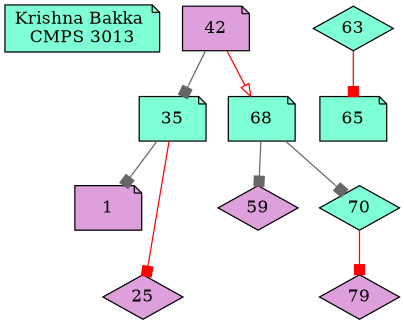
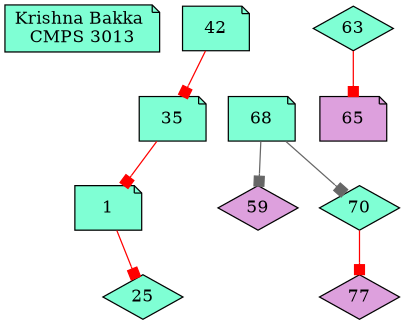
(216, 28) -> (216, 28)
(197, 68) -> (197, 68)
(236, 68) -> none
(353, 119) -> (353, 119)
(144, 158) -> (144, 158)
(159, 202) -> (124, 249)
(108, 208) -> (108, 208)
(143, 297) -> (143, 297)
(359, 297) -> (359, 297)
